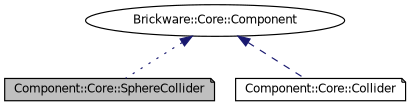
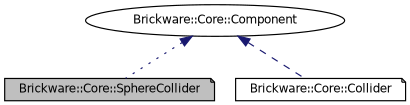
(110, 90) -> (110, 90)
(321, 90) -> (321, 90)
